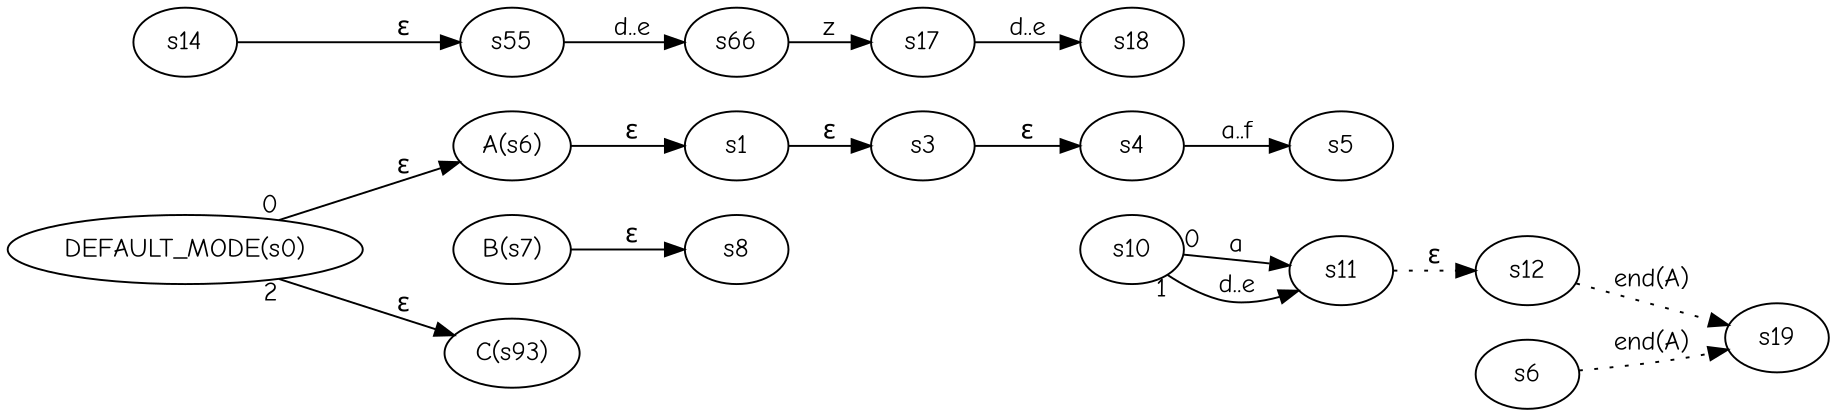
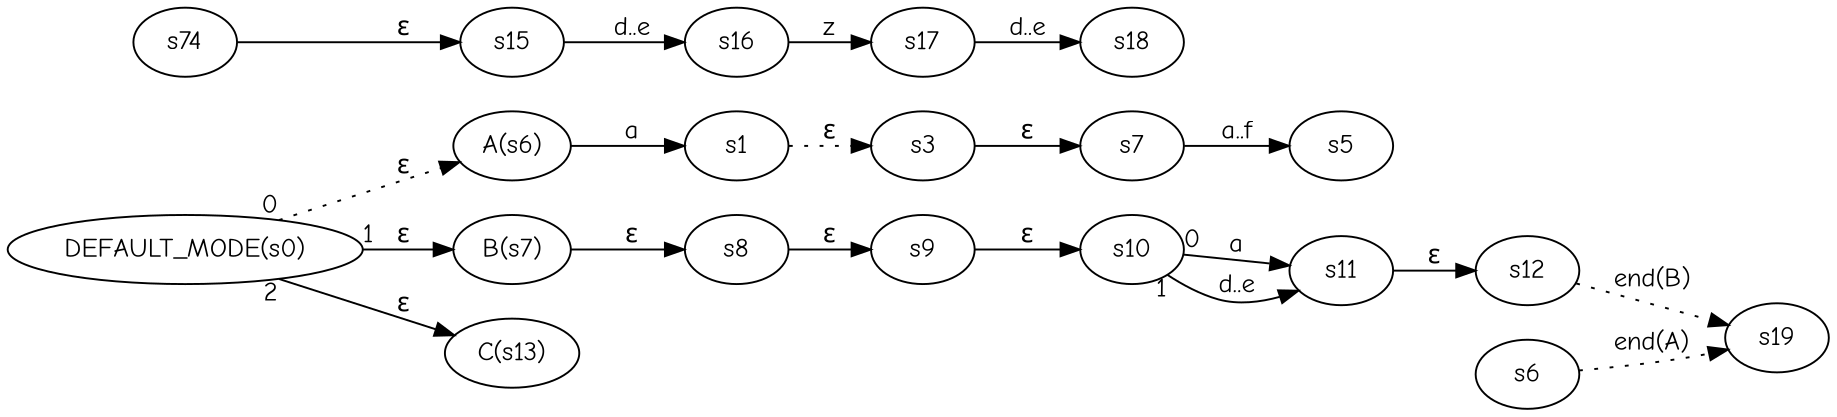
(185, 42) -> (185, 42)
(512, 42) -> (512, 42)
(737, 42) -> (737, 42)
(632, 131) -> (632, 131)
(820, 146) -> (820, 146)
(1132, 146) -> (1132, 146)
(360, 194) -> (360, 194)
none -> (398, 250)
none -> (923, 250)
(1425, 271) -> (1425, 271)
(1652, 279) -> (1652, 279)
(512, 353) -> (512, 353)
